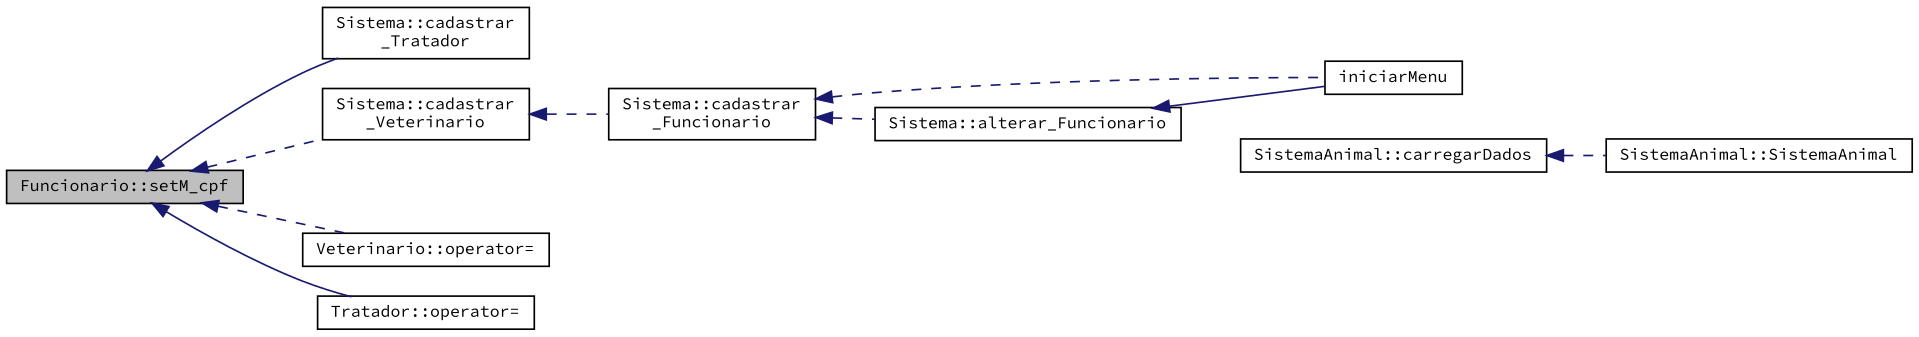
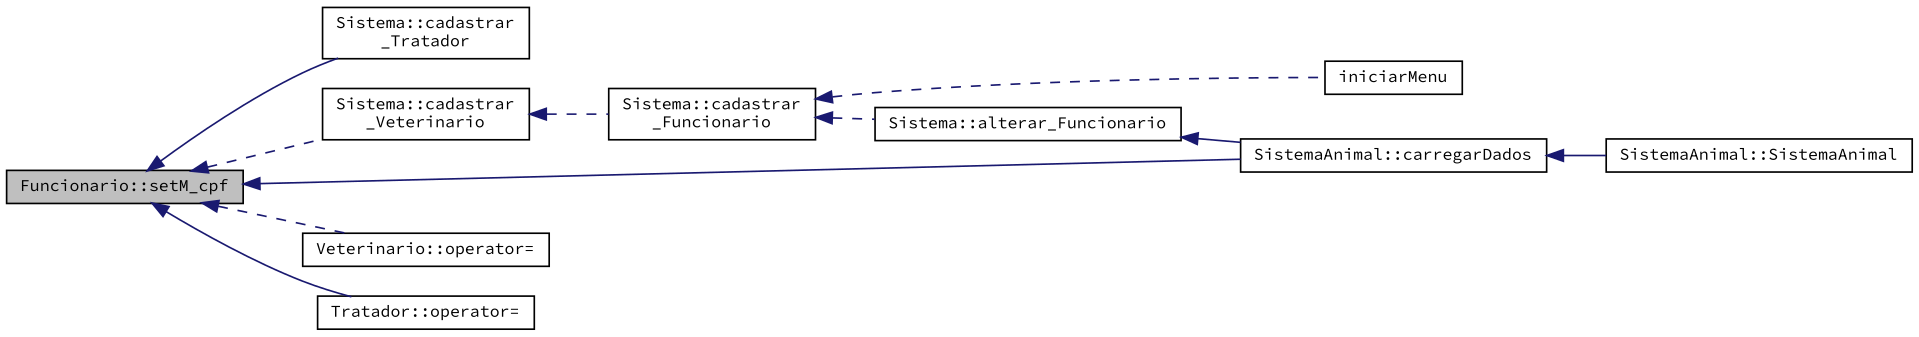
(1247, 96) -> (1219, 140)
(1585, 155) -> (1585, 155)
none -> (750, 171)
